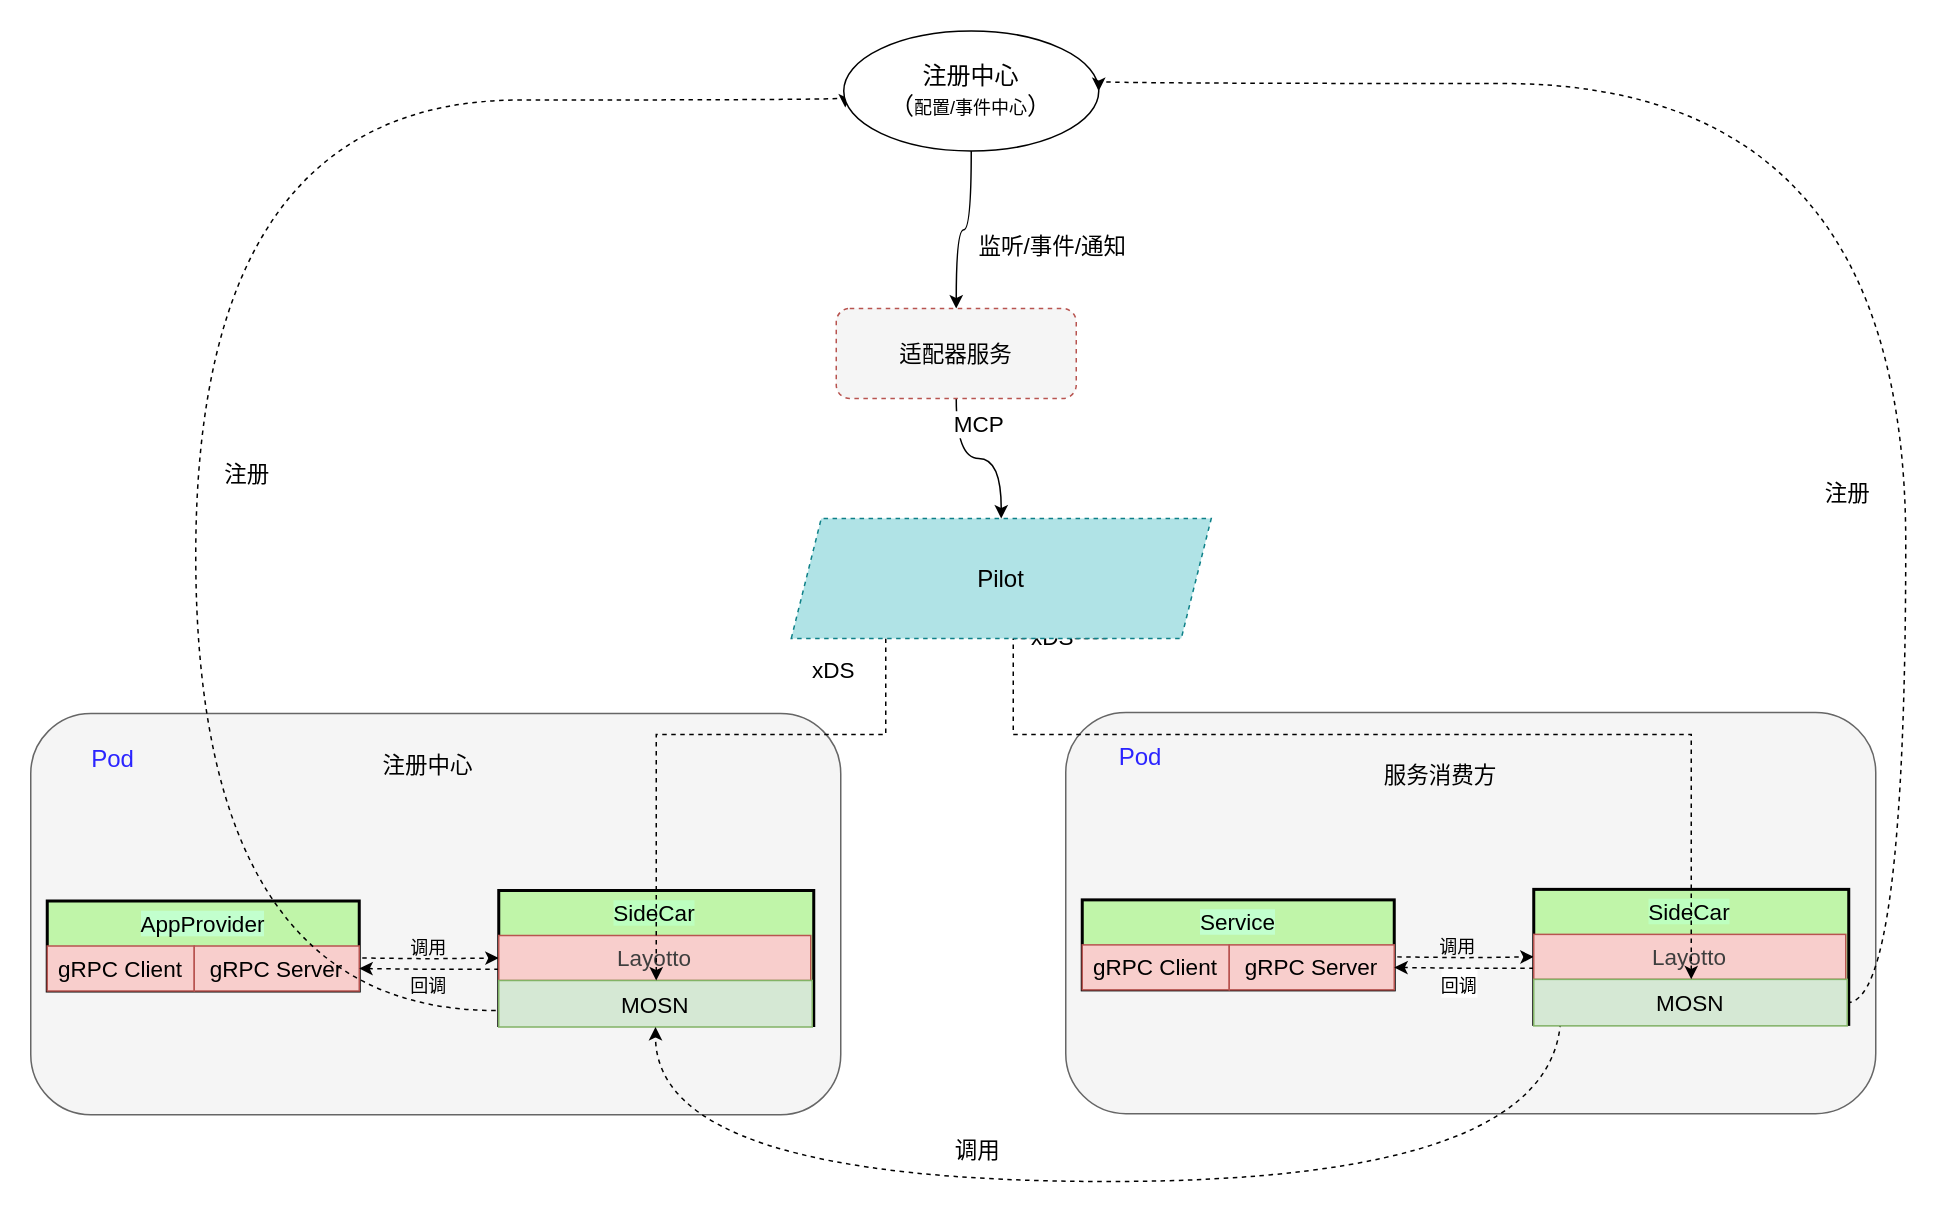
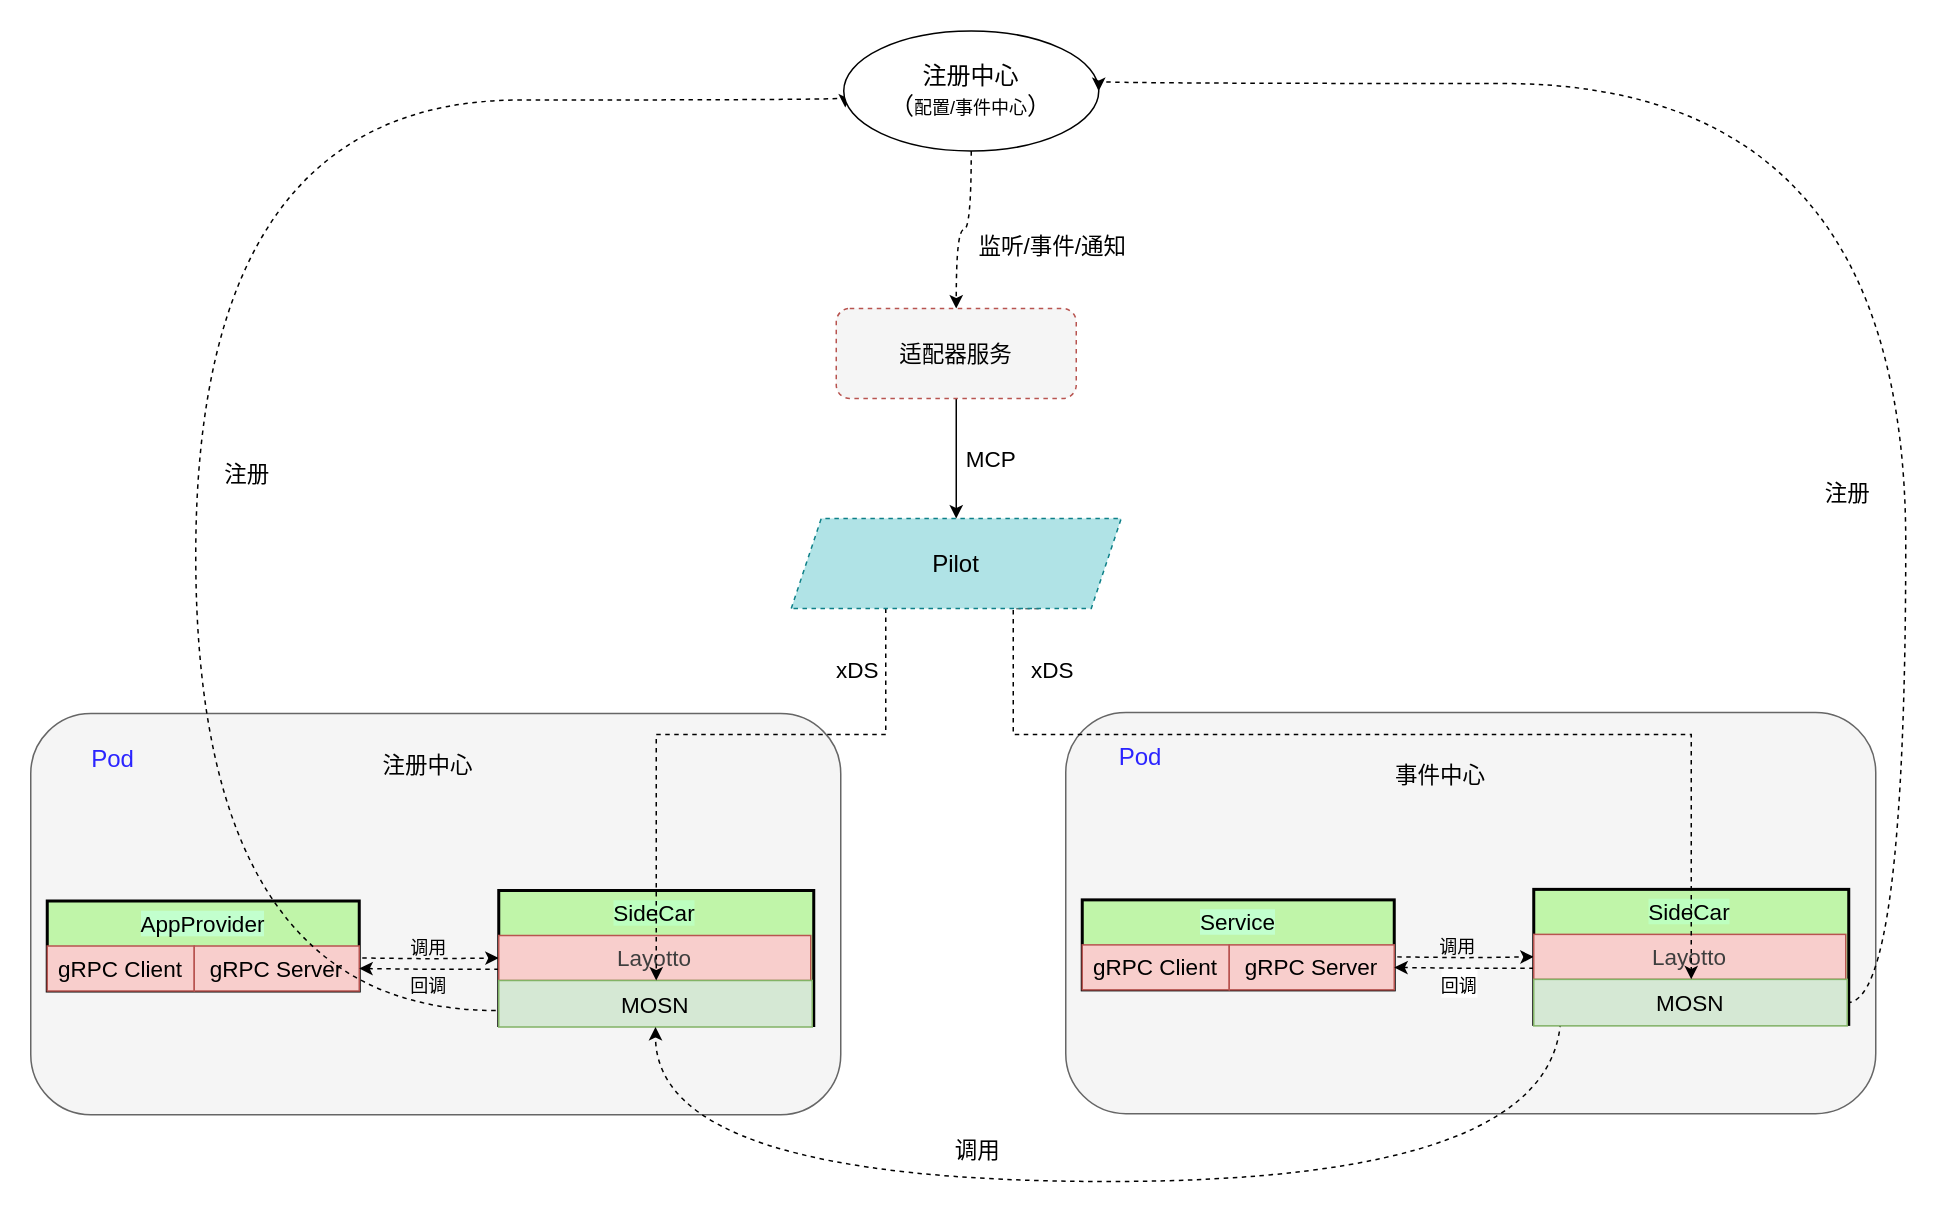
(966, 226) -> (966, 226)
(1001, 578) -> (956, 563)
(1441, 775) -> (1441, 775)
